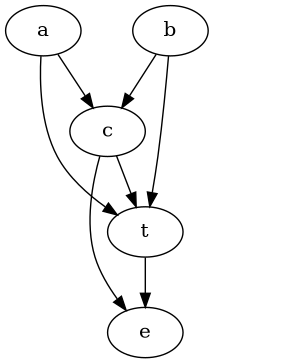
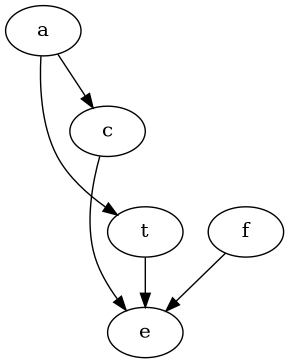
(170, 31) -> none
(124, 175) -> none
none -> (246, 232)
